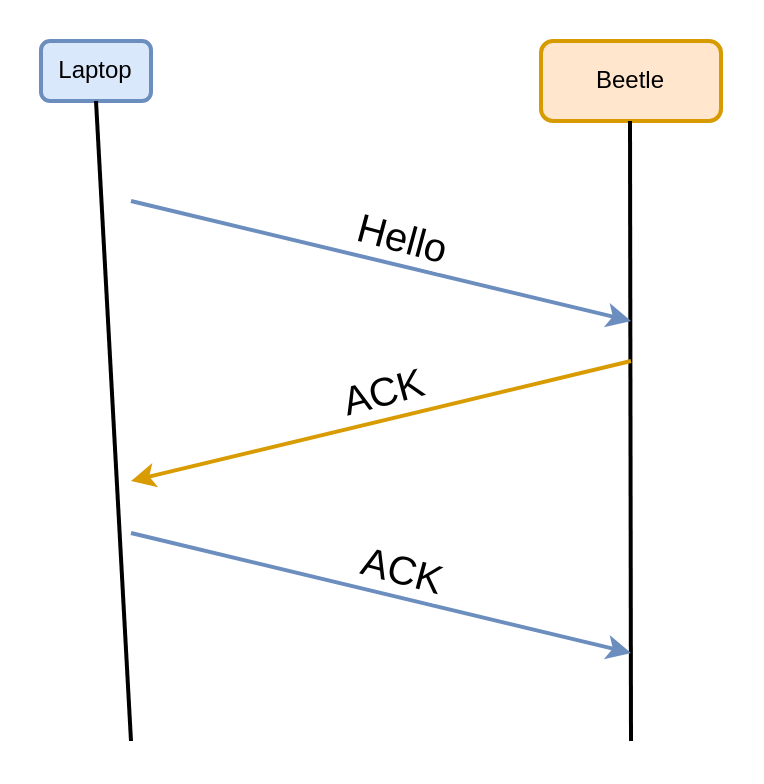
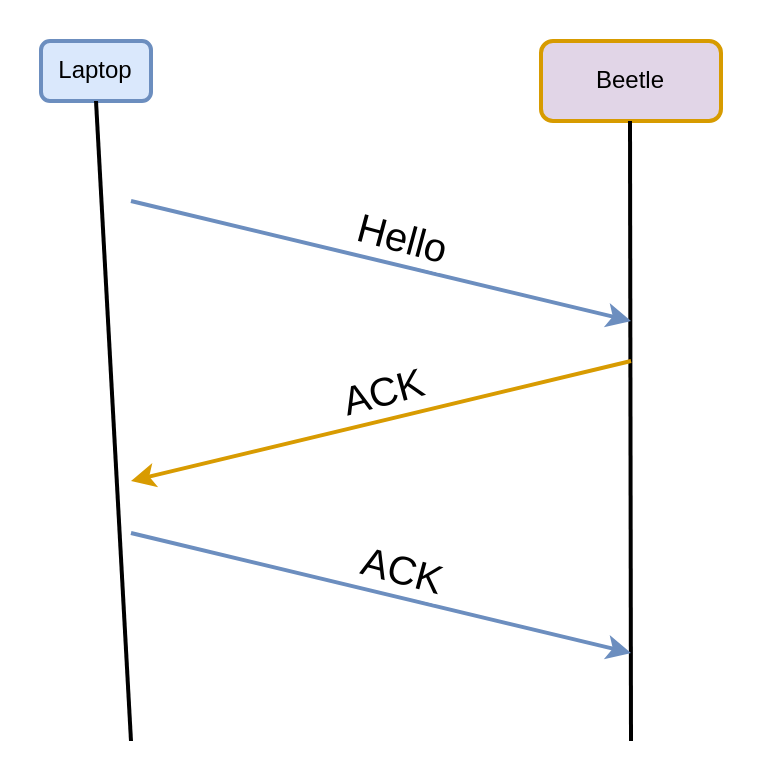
(631, 81) -> (631, 81)
